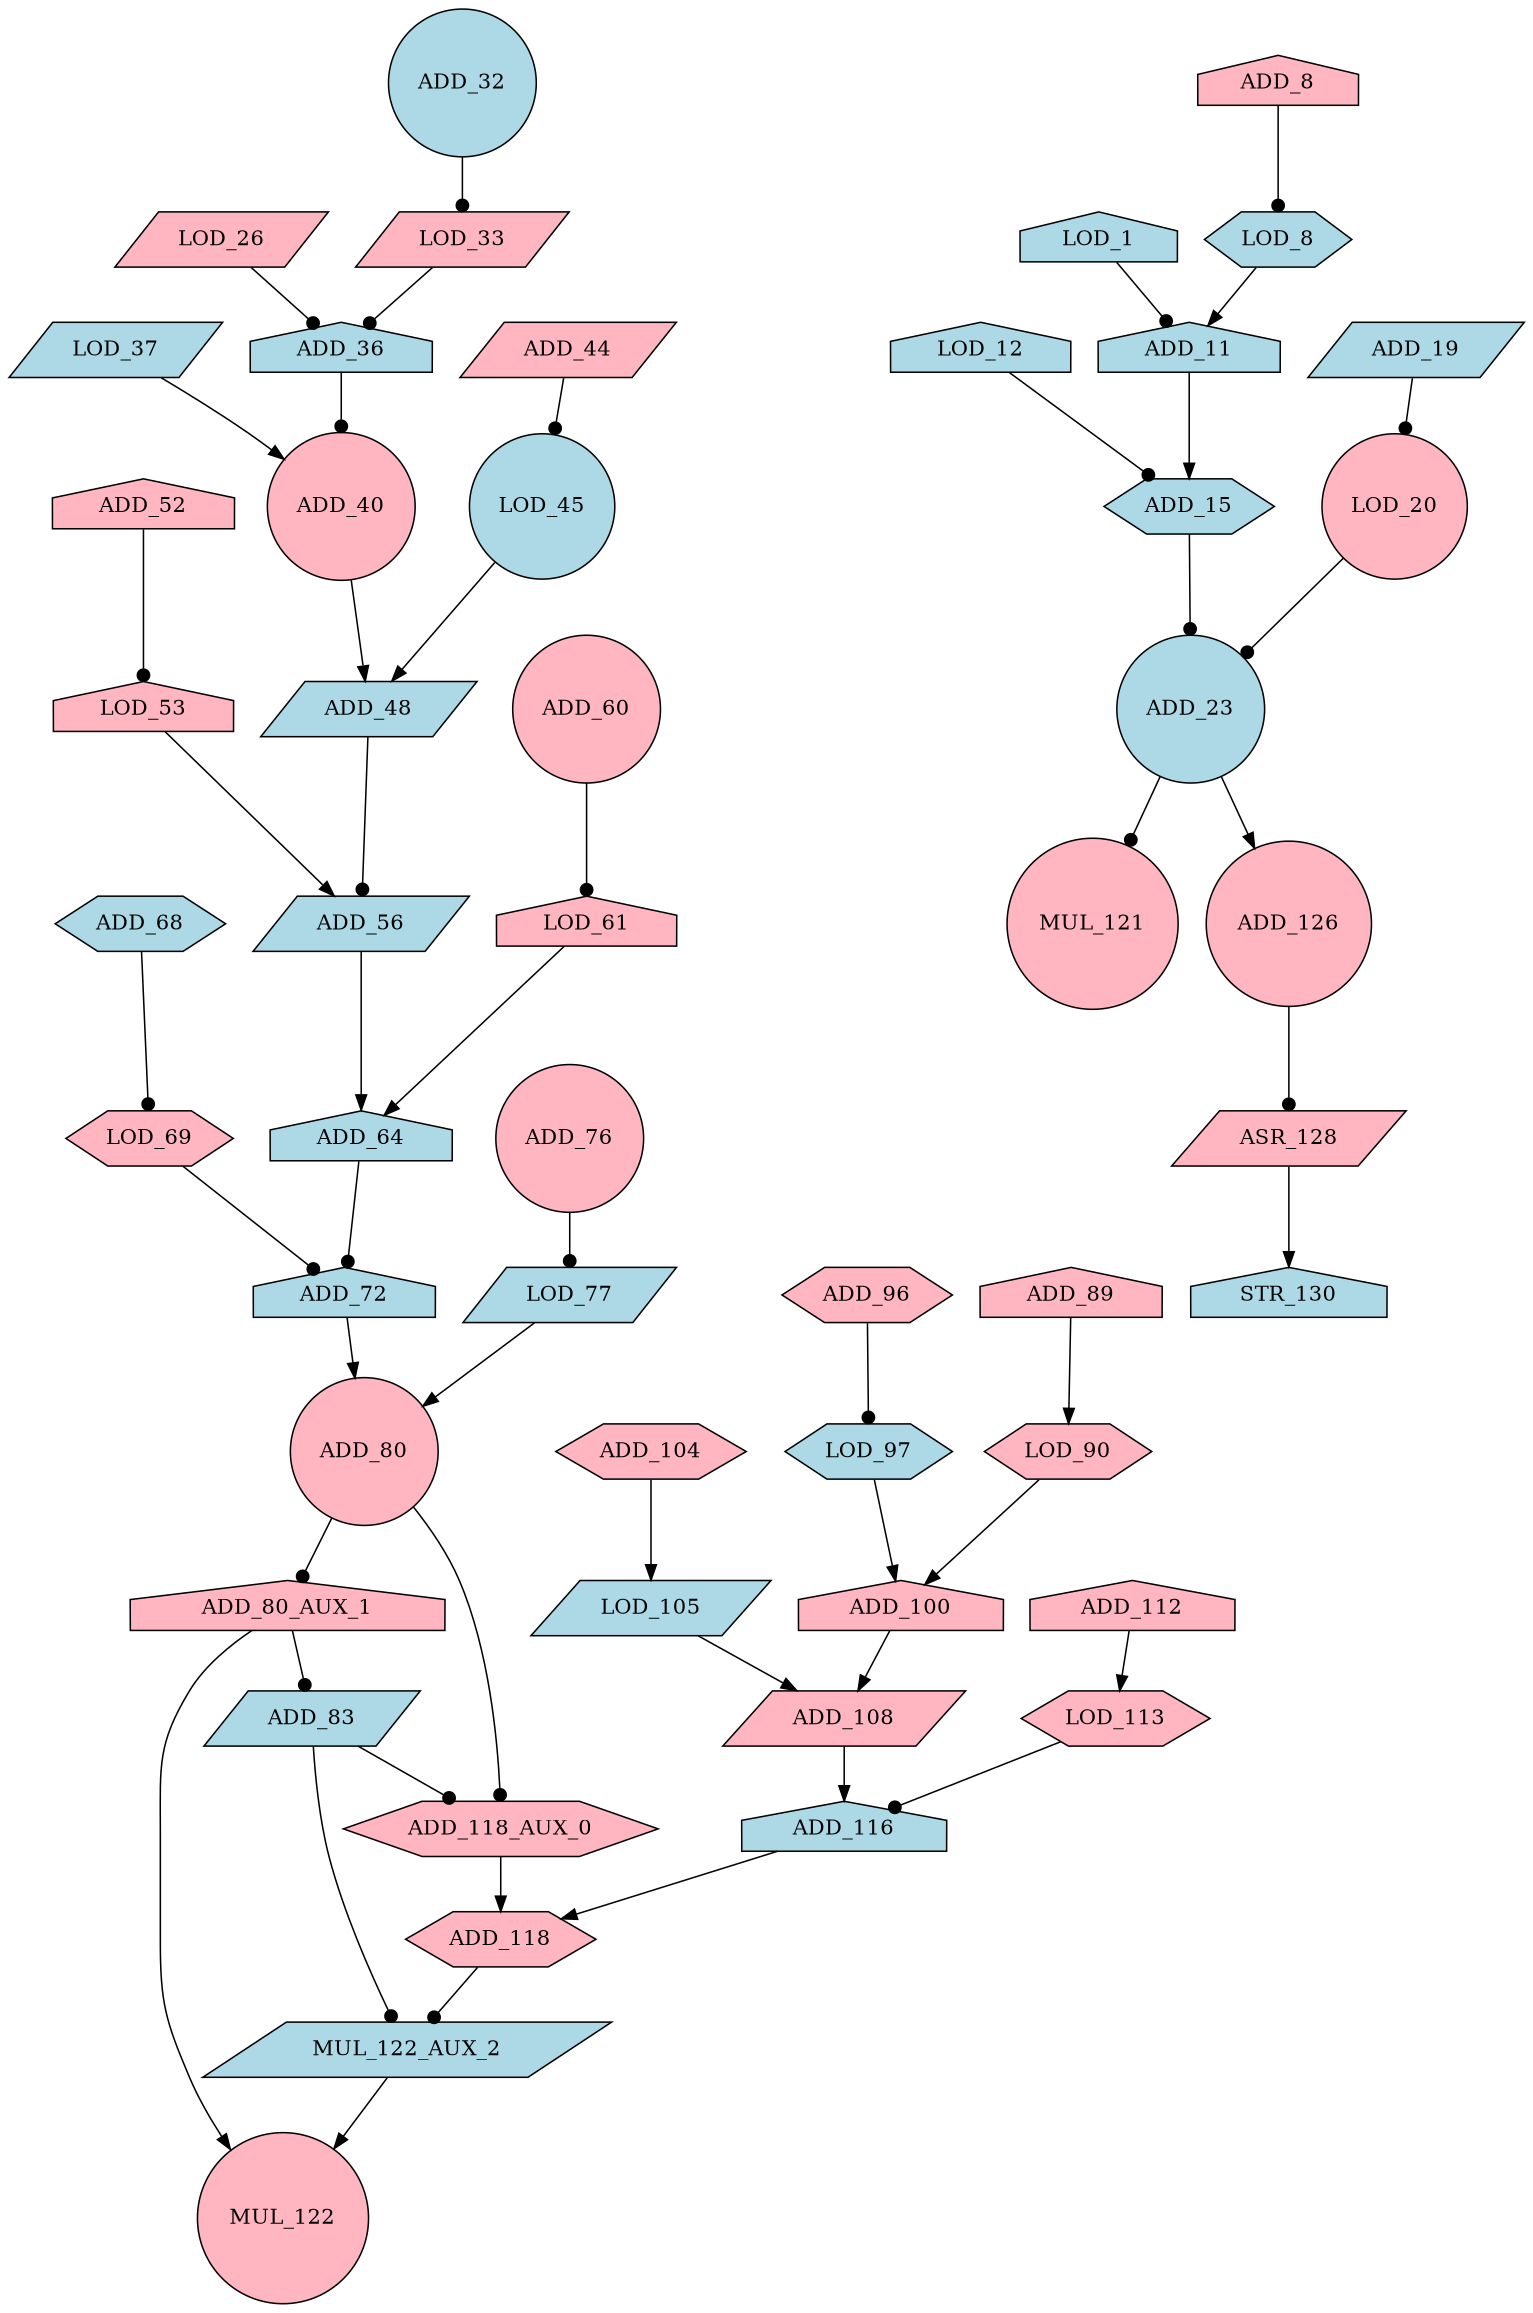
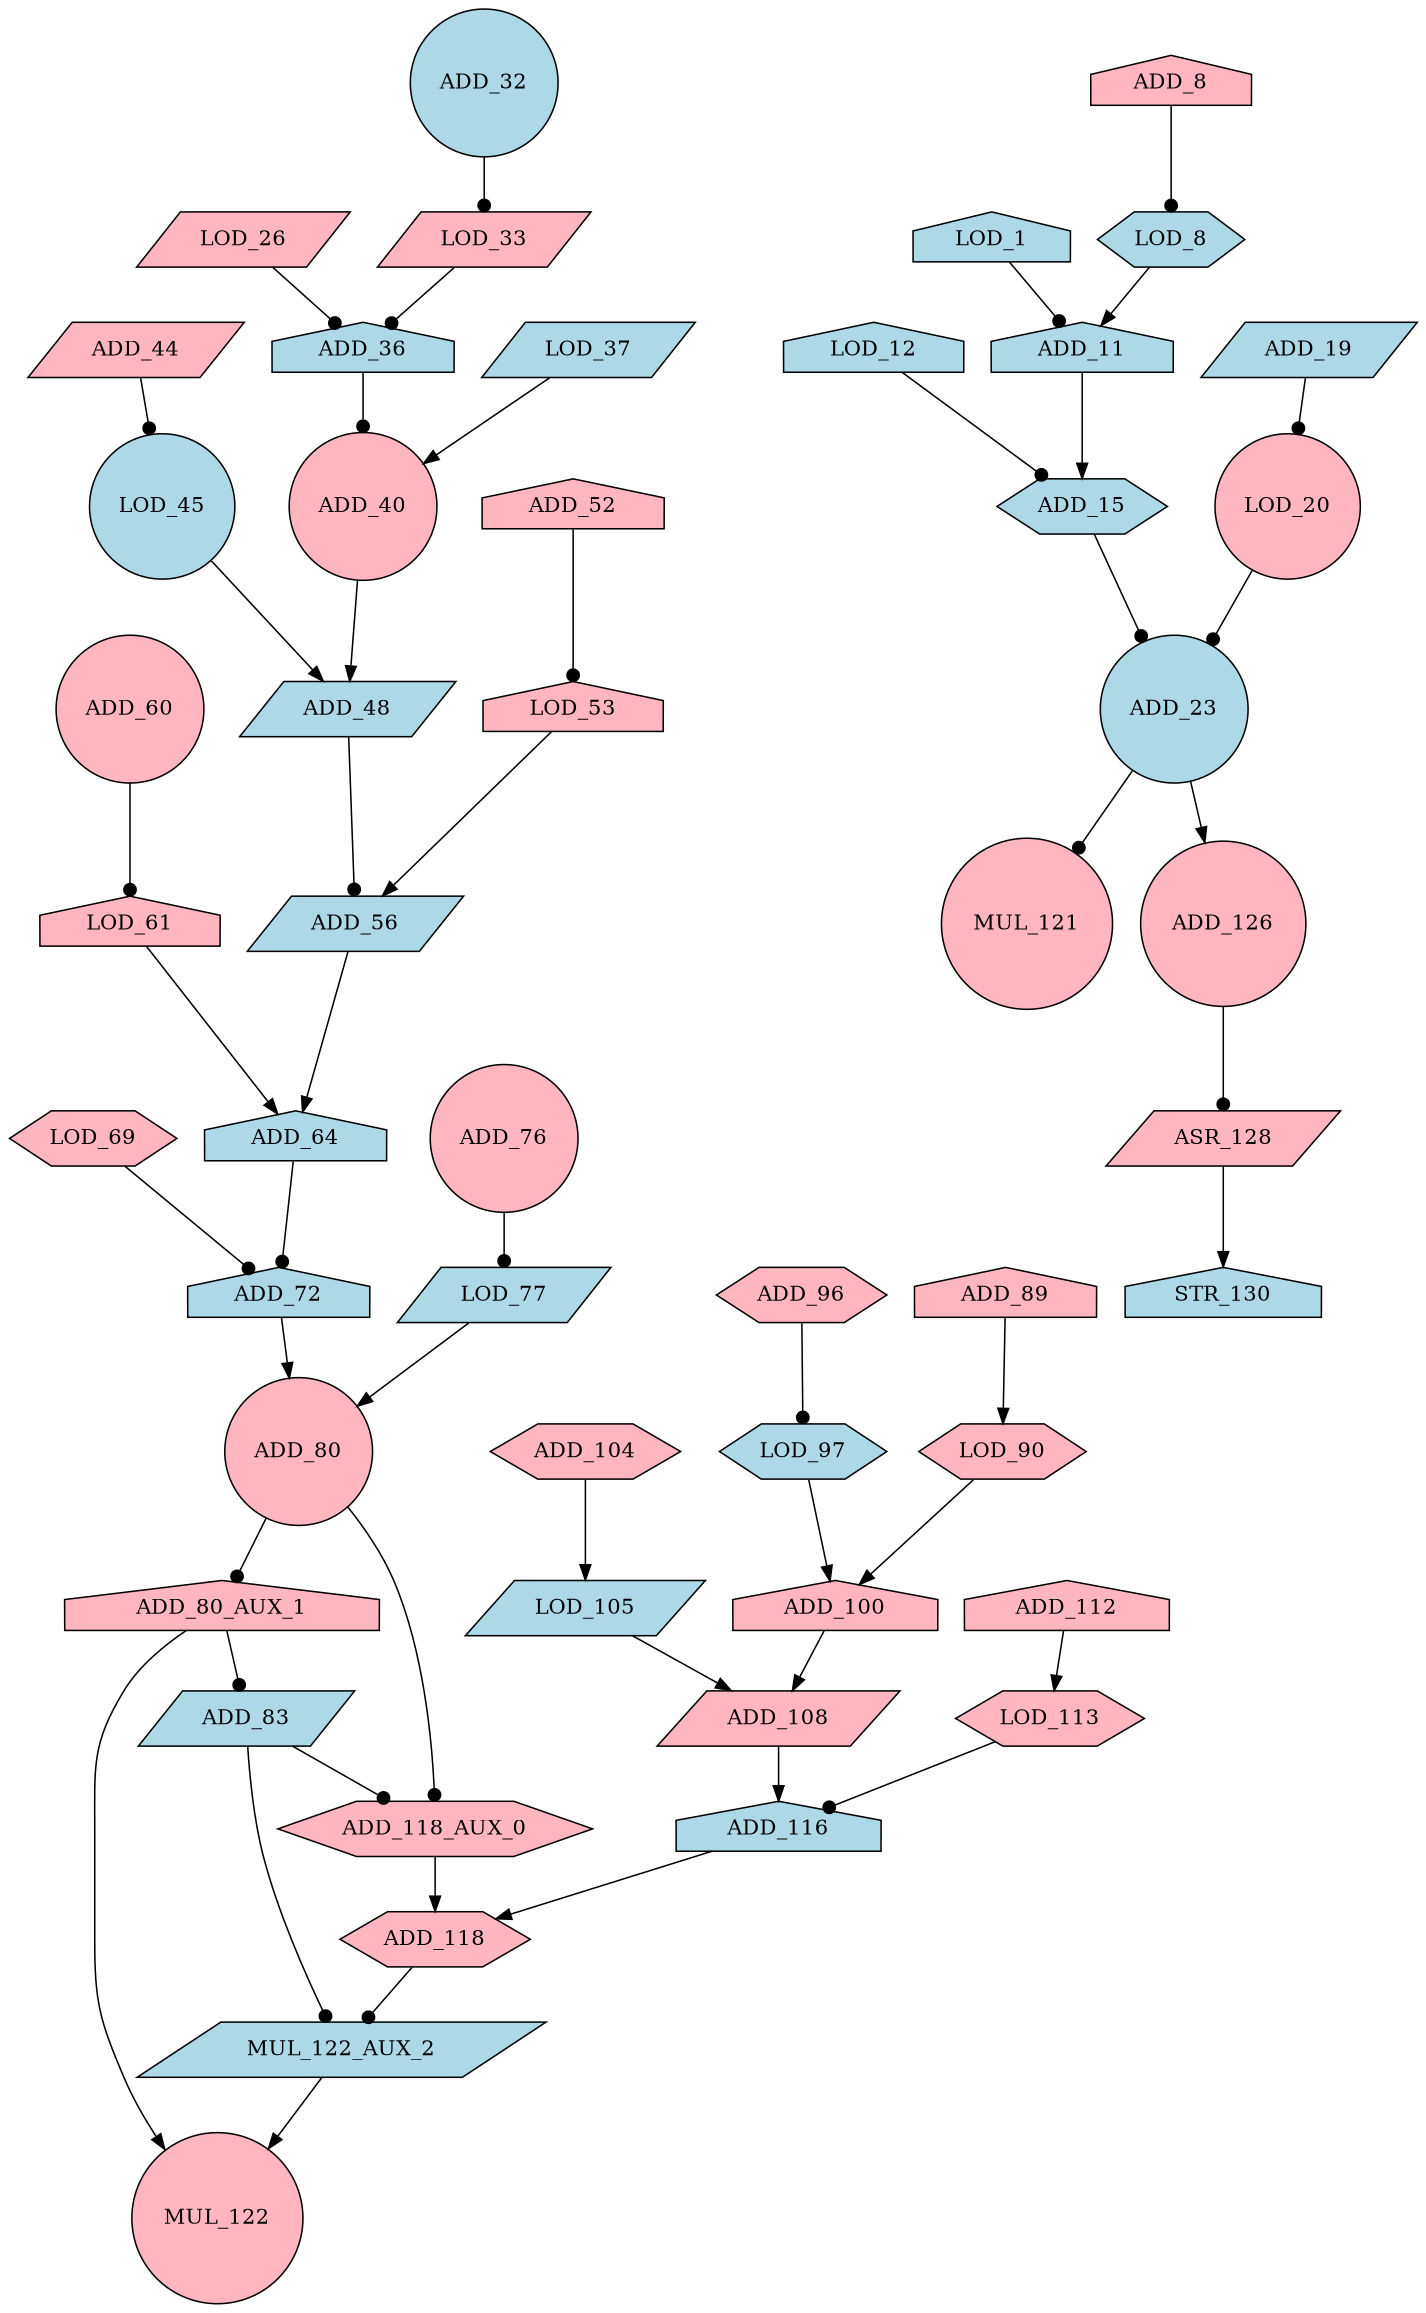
(140, 924) -> none
